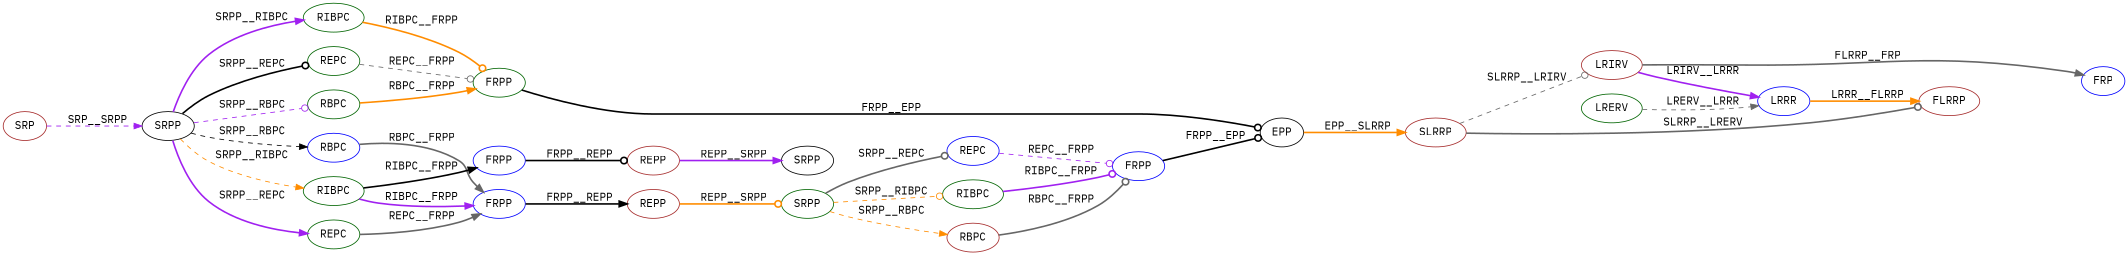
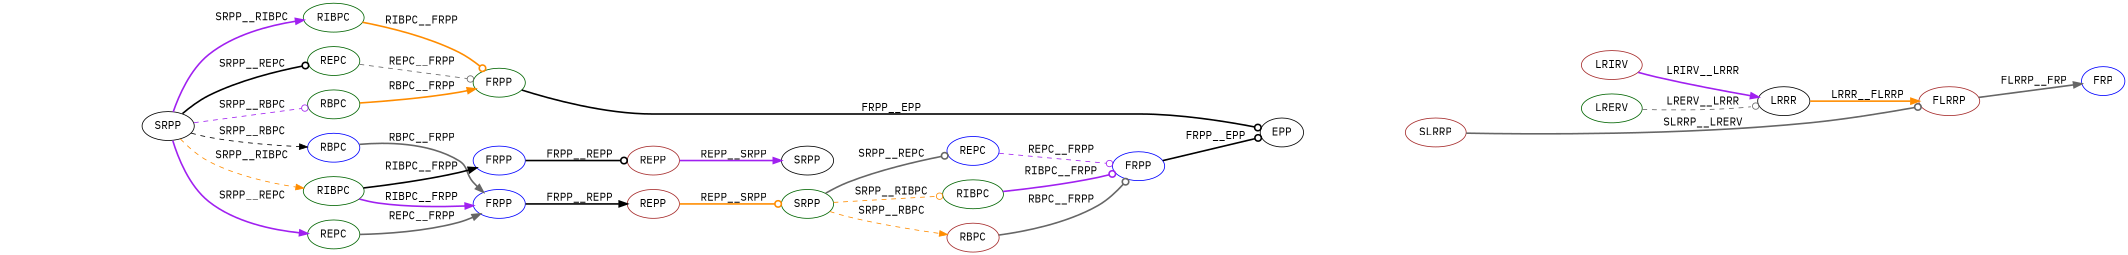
(1859, 63) -> (2026, 91)
(1521, 100) -> none
(1784, 101) -> (1784, 101)
(1697, 110) -> (1697, 110)
(25, 126) -> none
(1350, 132) -> none
